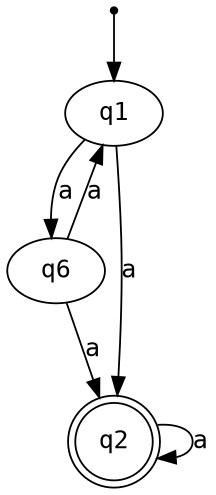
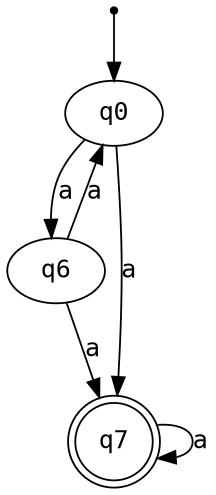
(114, 113) -> (114, 113)
(114, 442) -> (114, 442)
